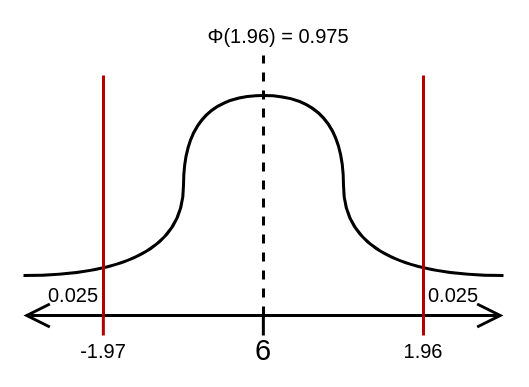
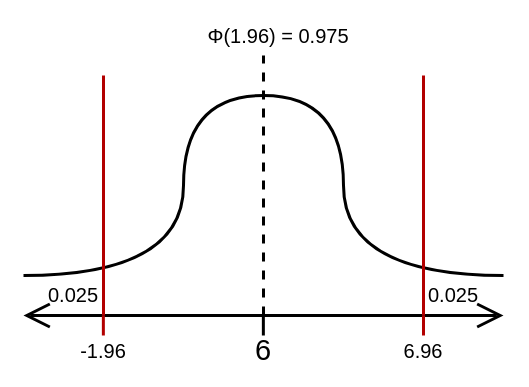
(104, 351) -> (104, 351)
(424, 351) -> (424, 351)
